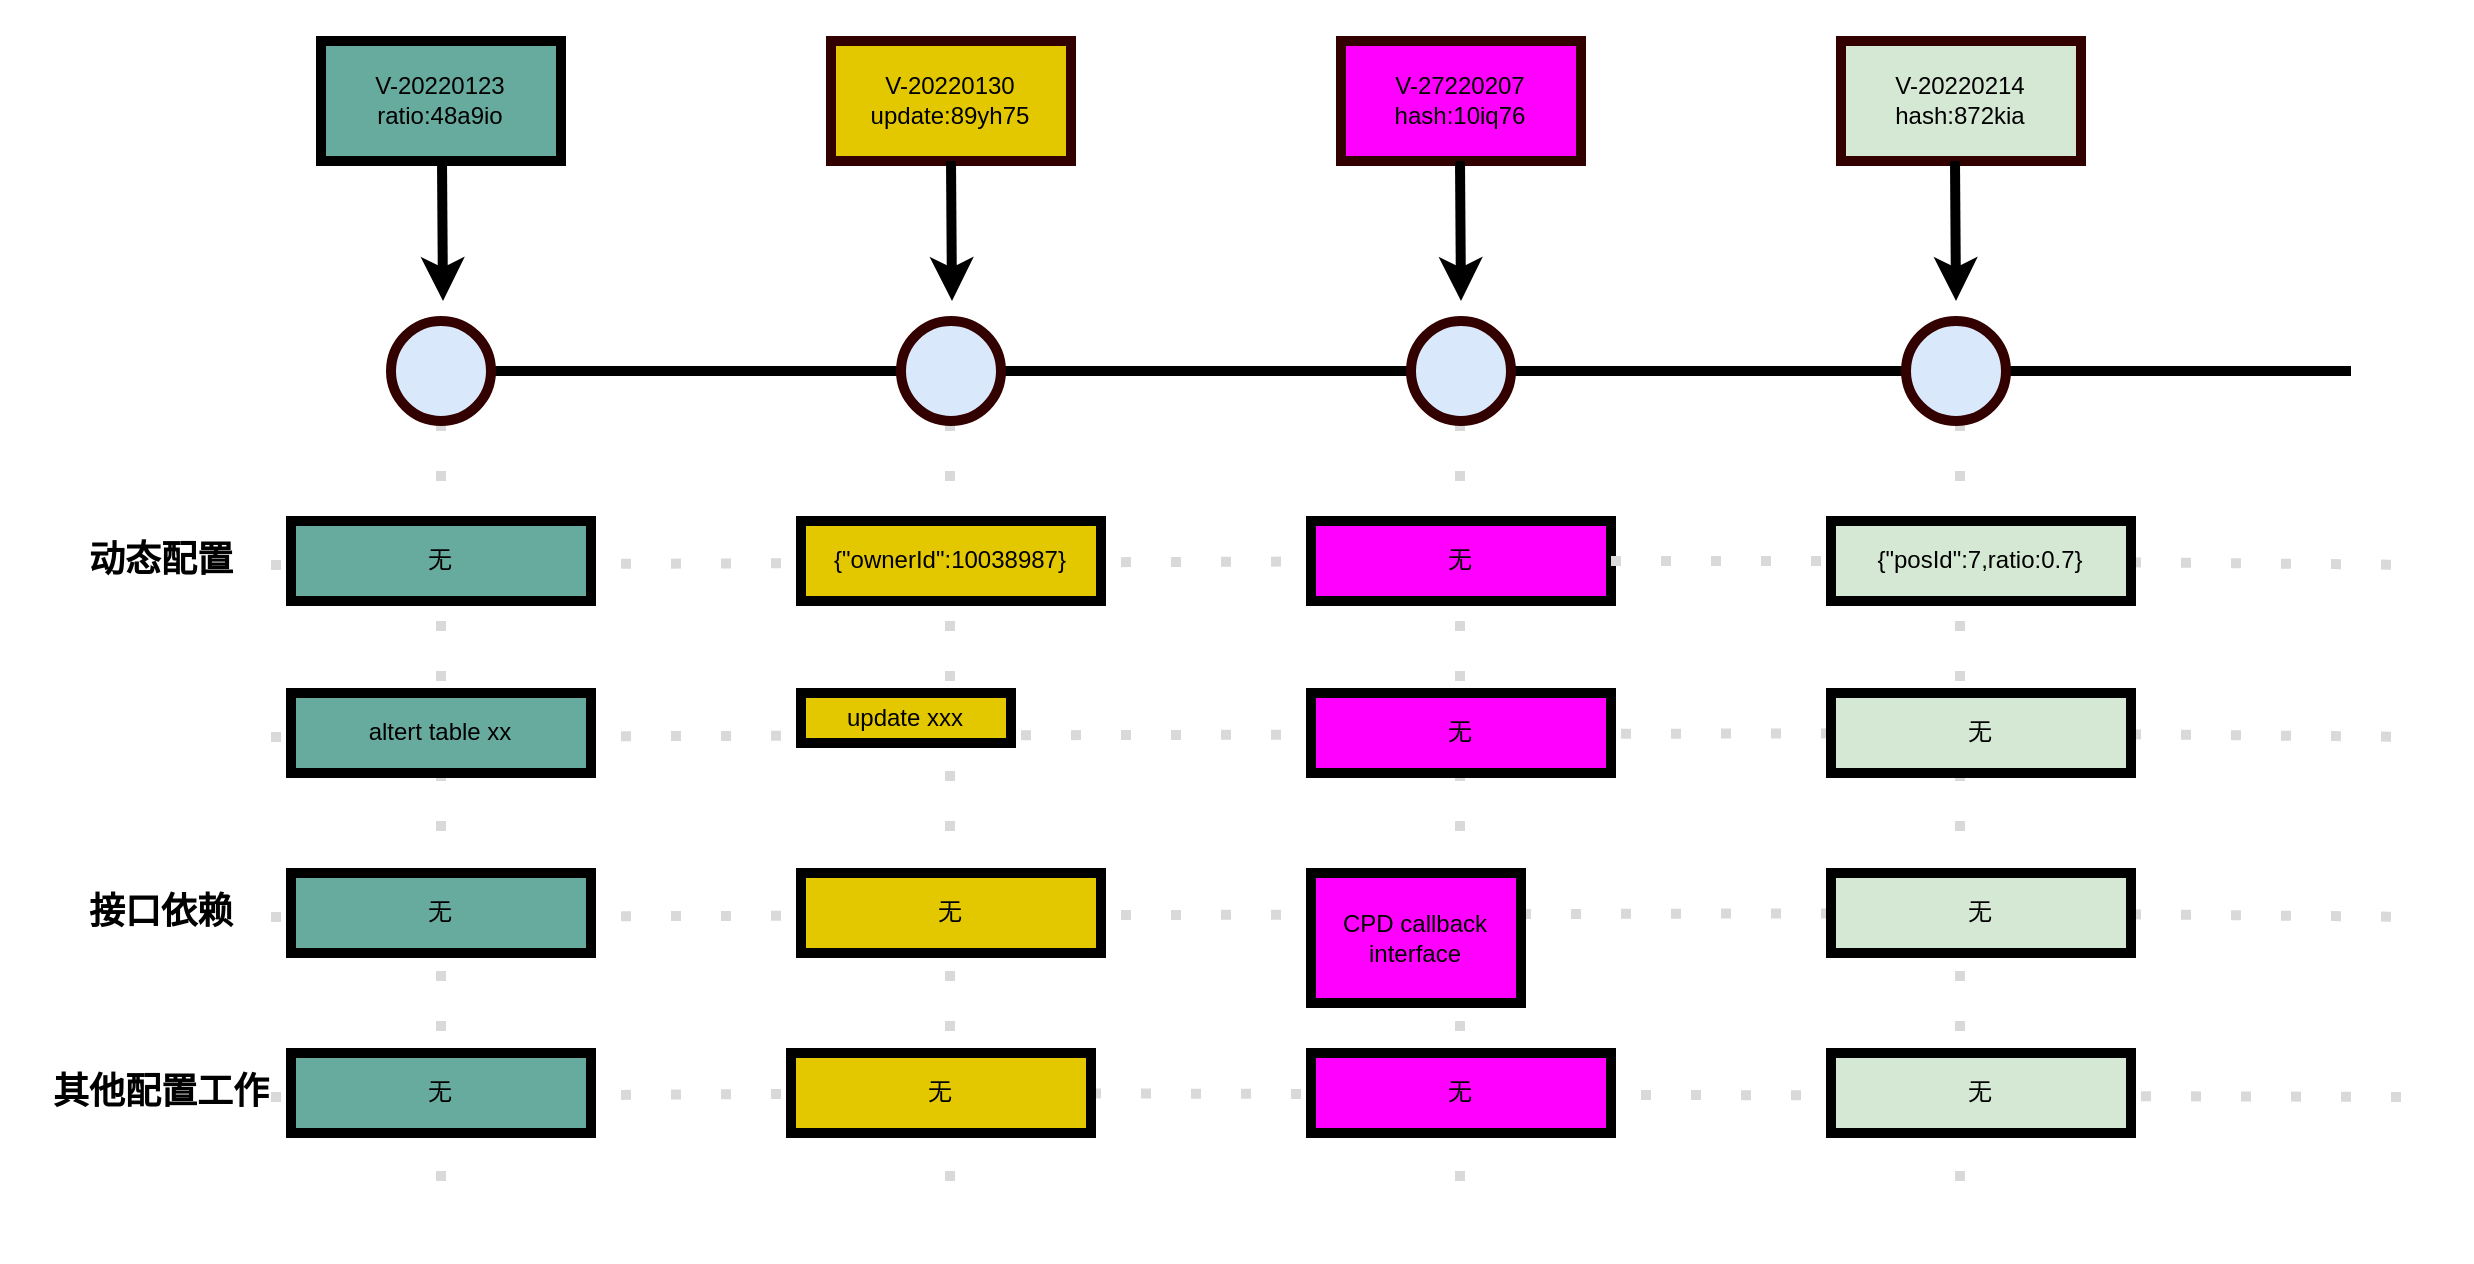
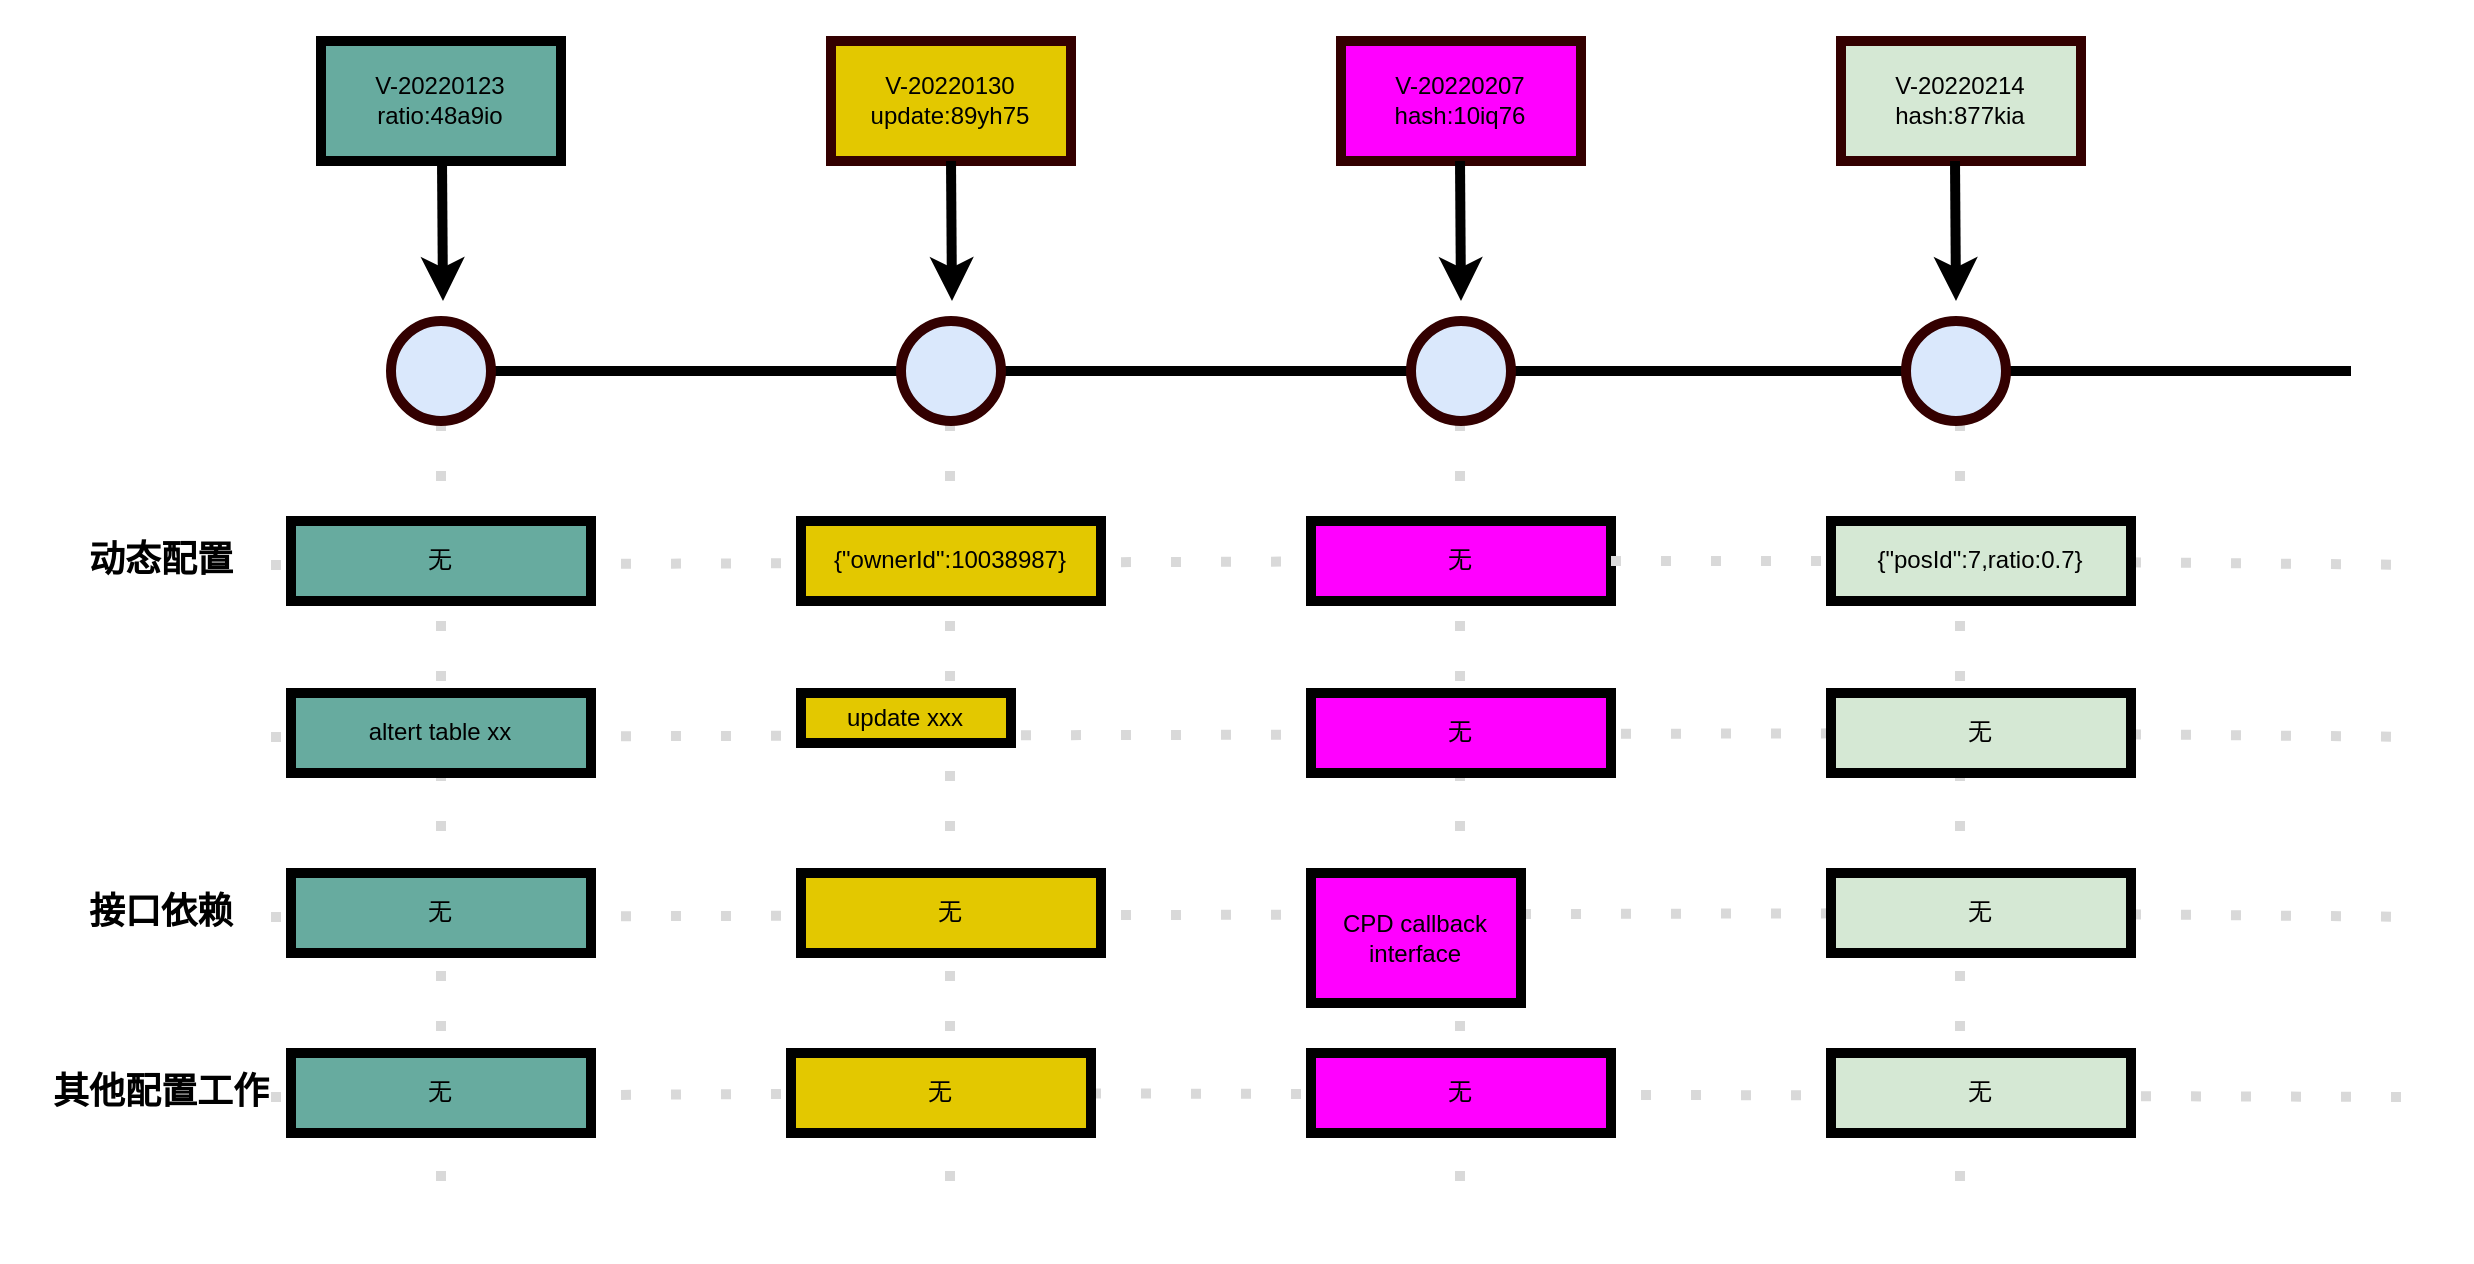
(1461, 101) -> (1461, 101)
(1961, 101) -> (1961, 101)
